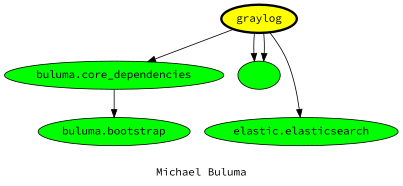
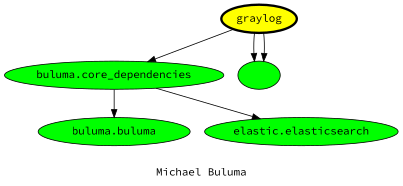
(290, 69) -> (204, 102)
(114, 132) -> (114, 132)
